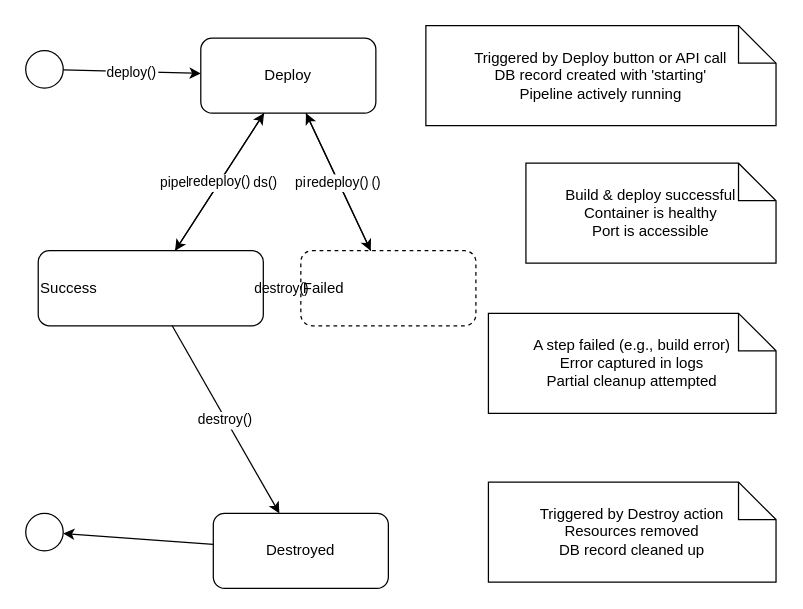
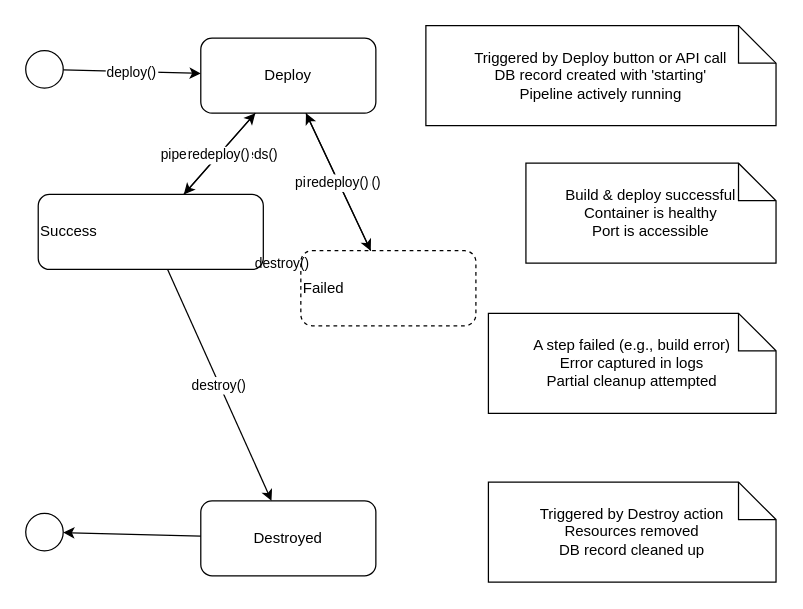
(151, 288) -> (151, 232)
(301, 551) -> (288, 538)
